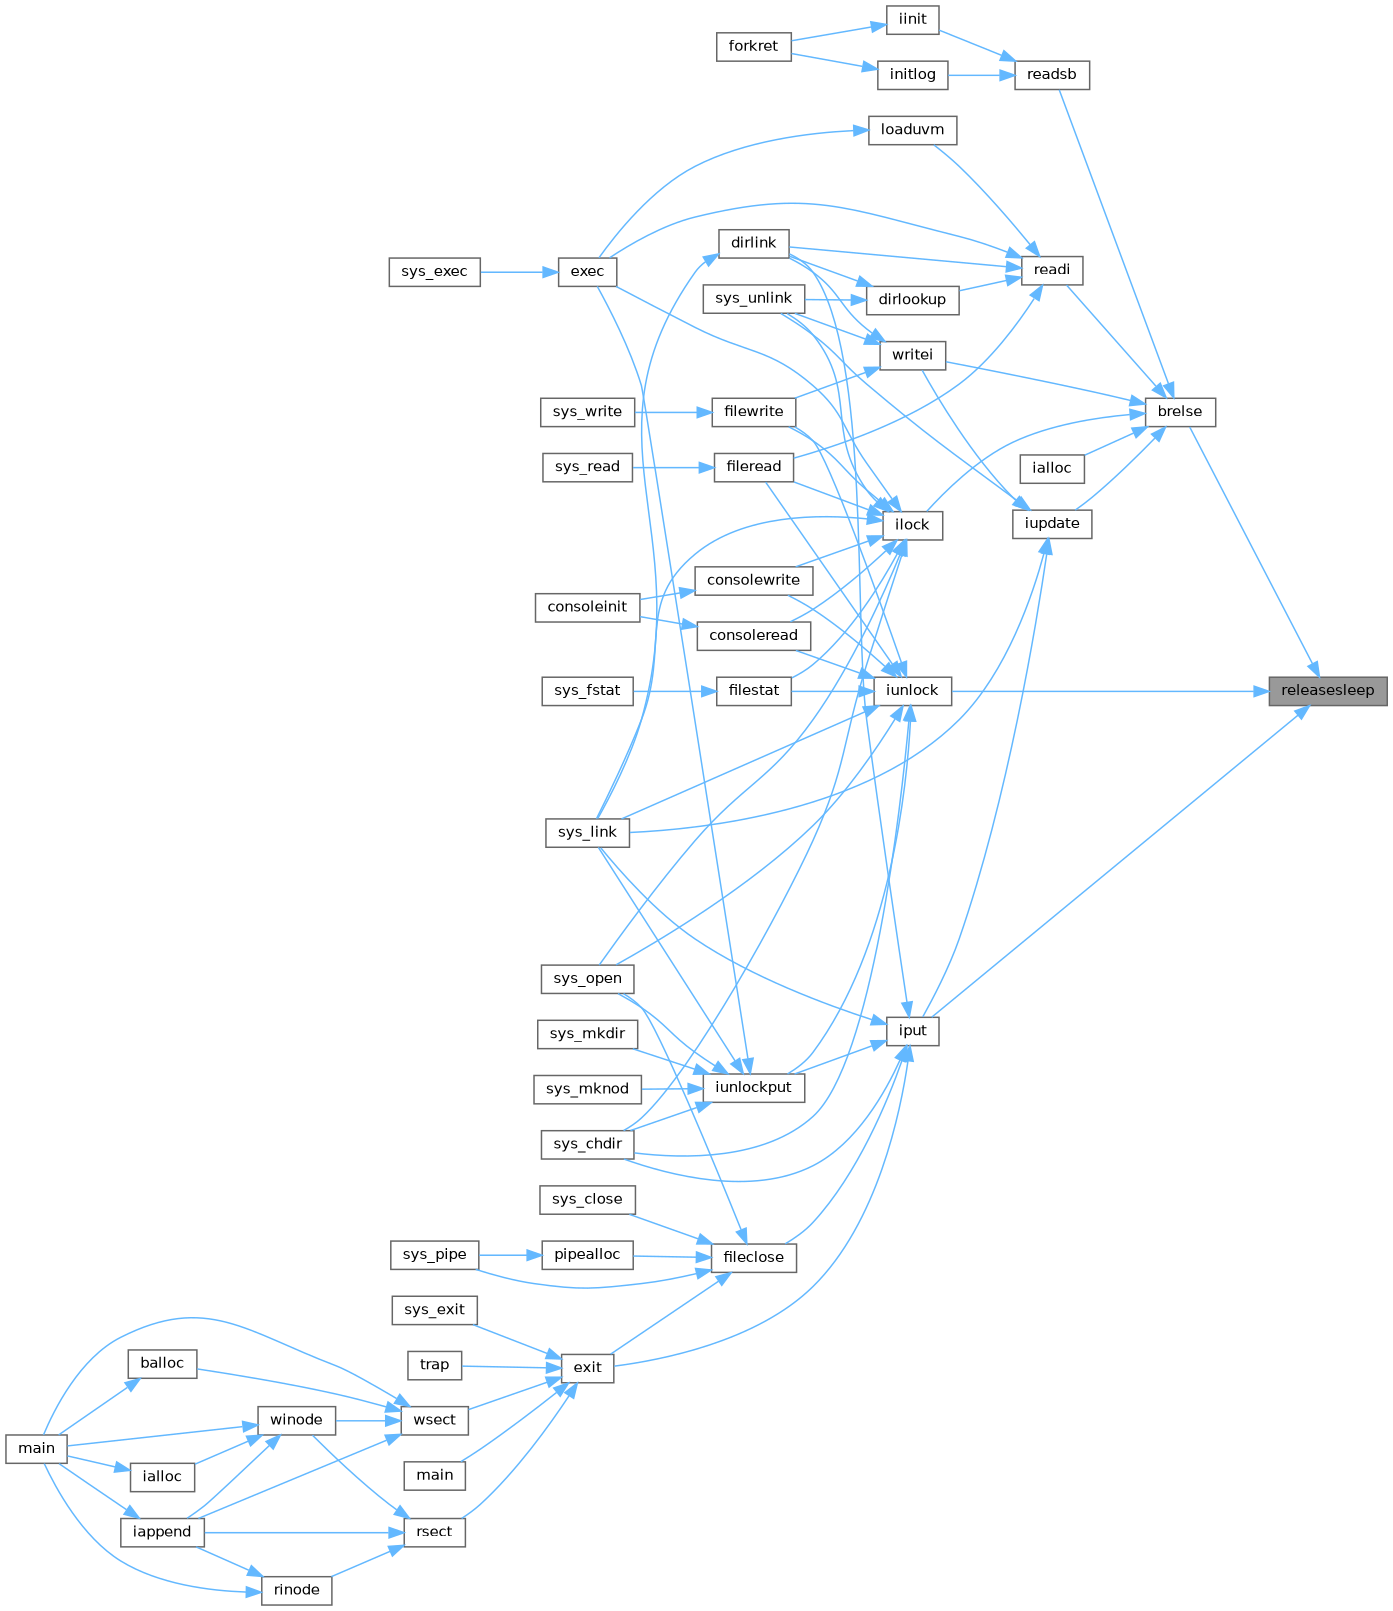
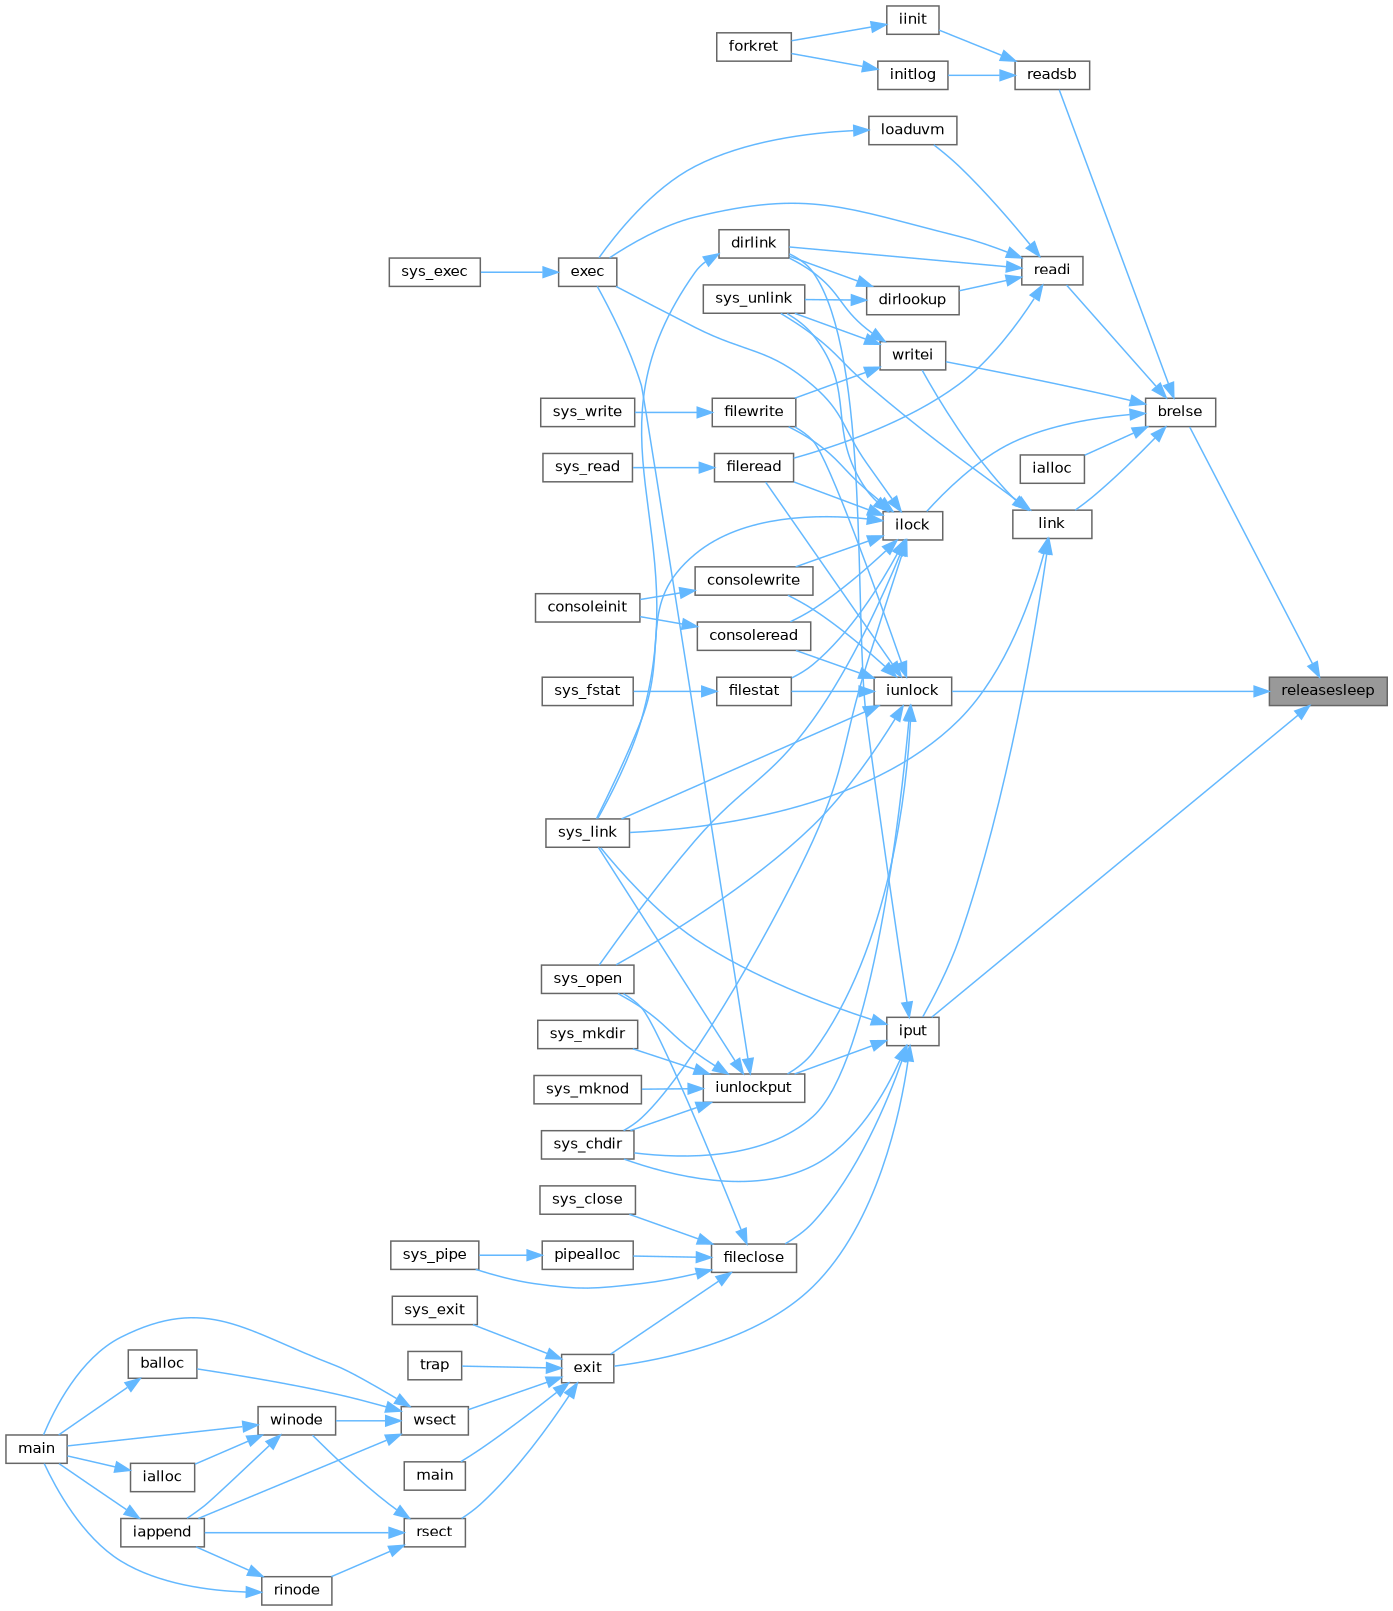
(1052, 524) -> (1052, 524)
